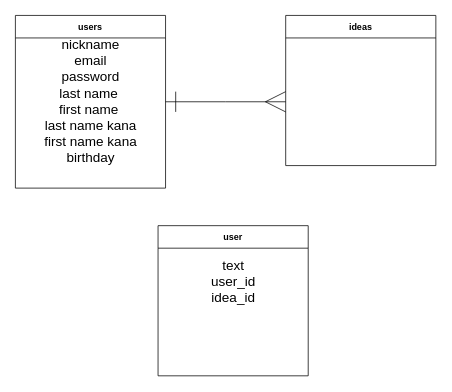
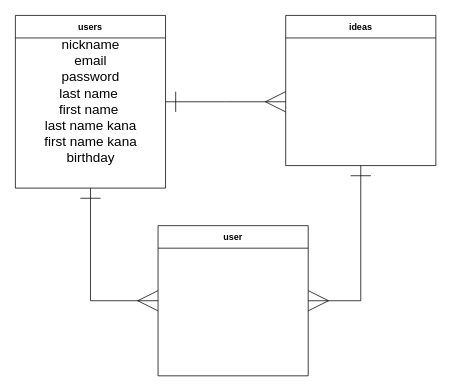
none -> (360, 259)
none -> (90, 276)
(233, 282) -> none
